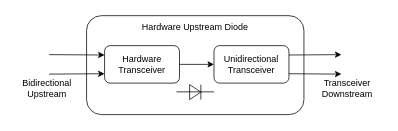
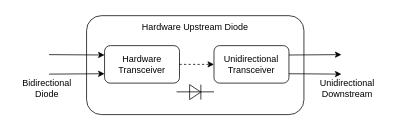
(193, 64) -> (193, 64)
(47, 88) -> (47, 88)
(348, 88) -> (348, 88)
